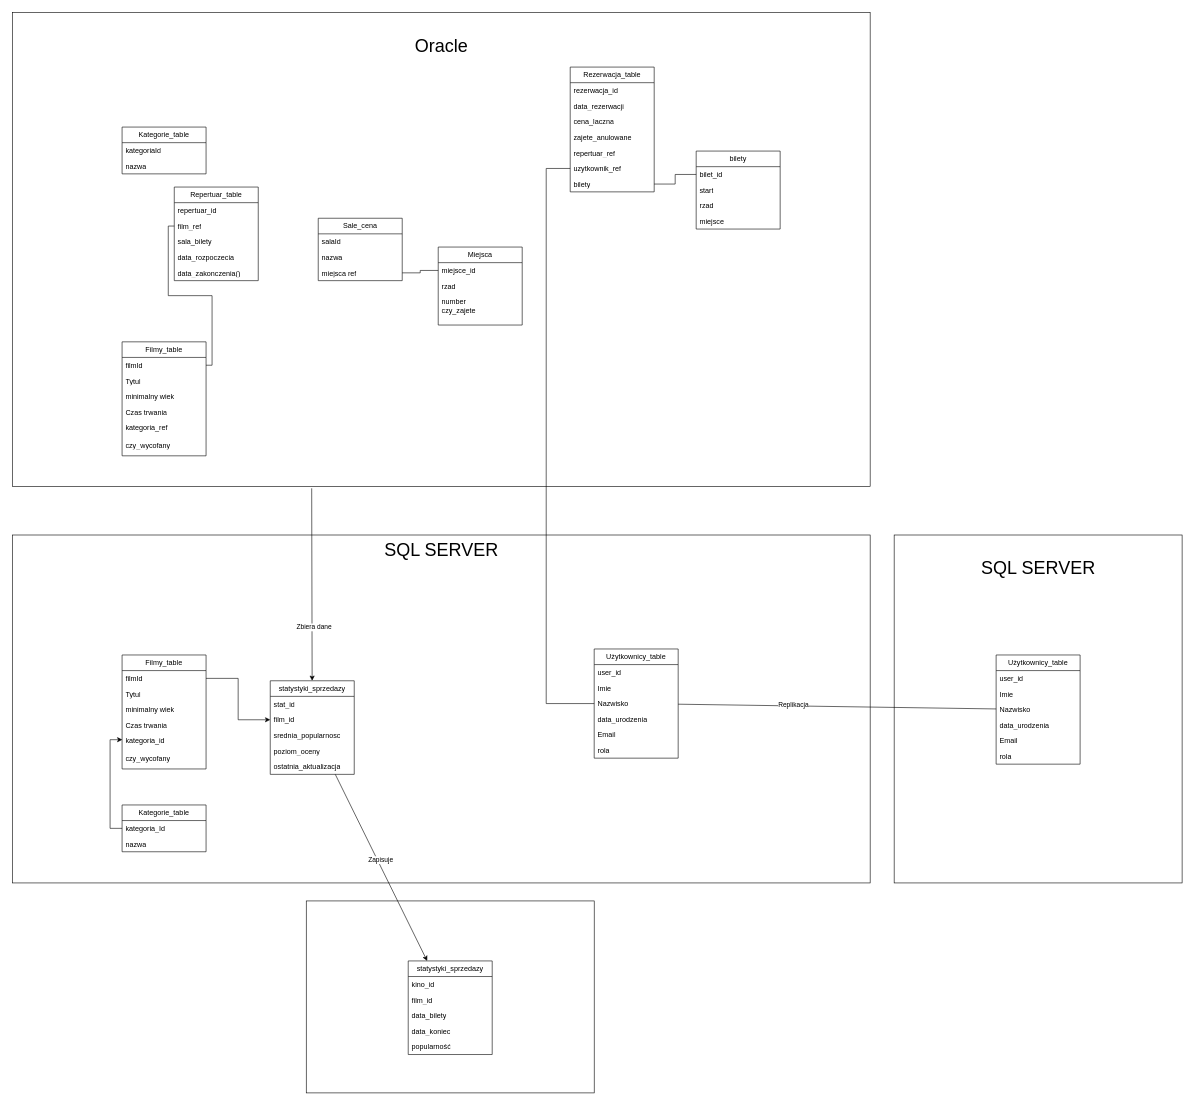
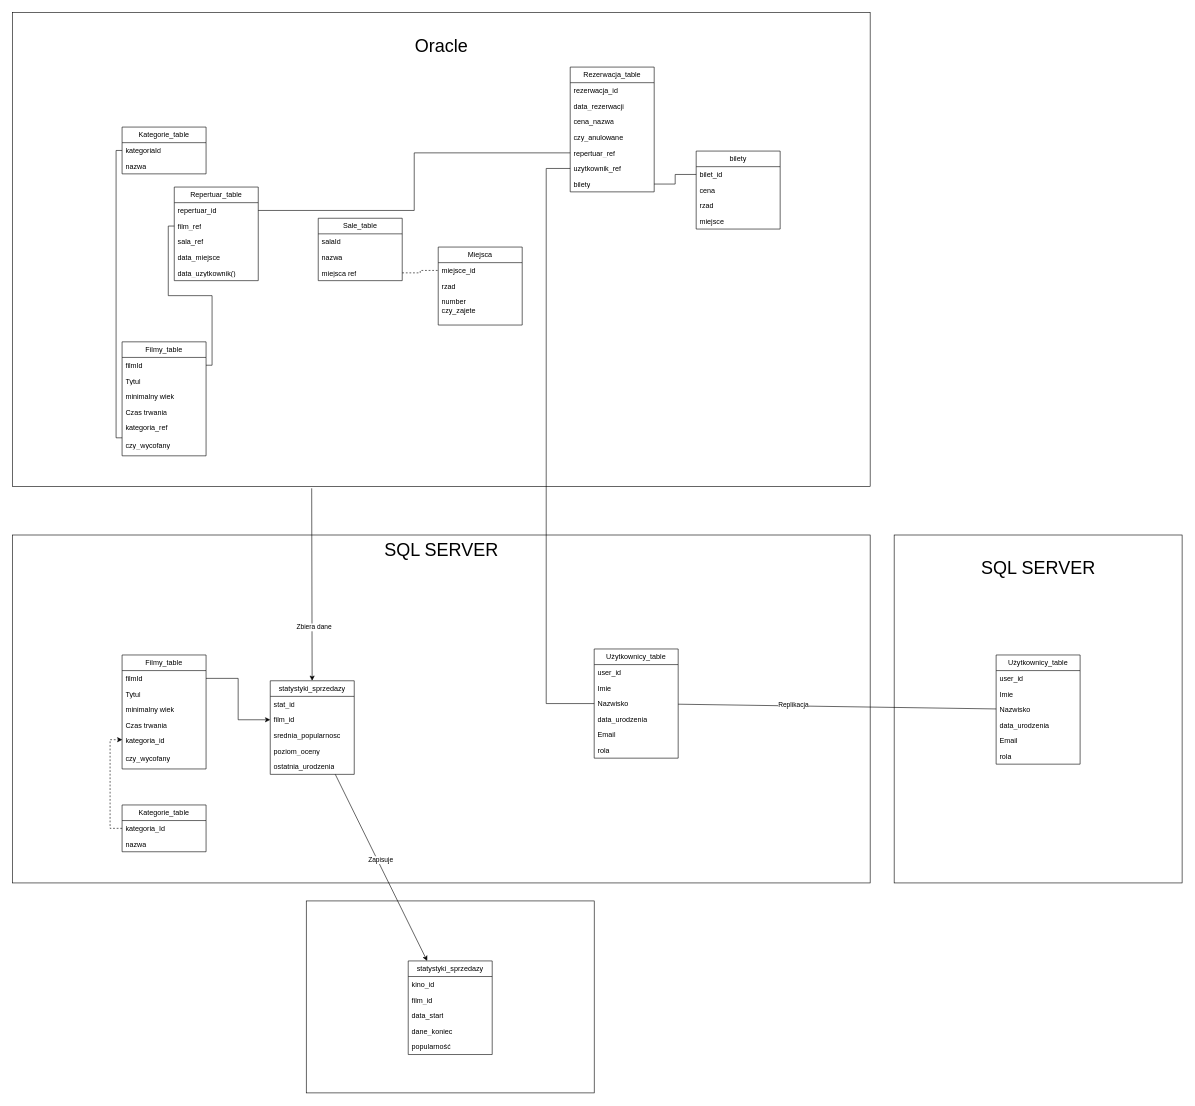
(595, 122) -> (594, 122)
(605, 138) -> (599, 138)
none -> (414, 182)
(710, 191) -> (708, 191)
(360, 226) -> (360, 226)
(197, 242) -> (193, 242)
(209, 258) -> (201, 258)
(213, 273) -> (211, 273)
(420, 273) -> (420, 273)
none -> (116, 295)
(313, 772) -> (308, 767)
(110, 786) -> (110, 786)
(432, 1016) -> (432, 1016)
(433, 1032) -> (433, 1032)
